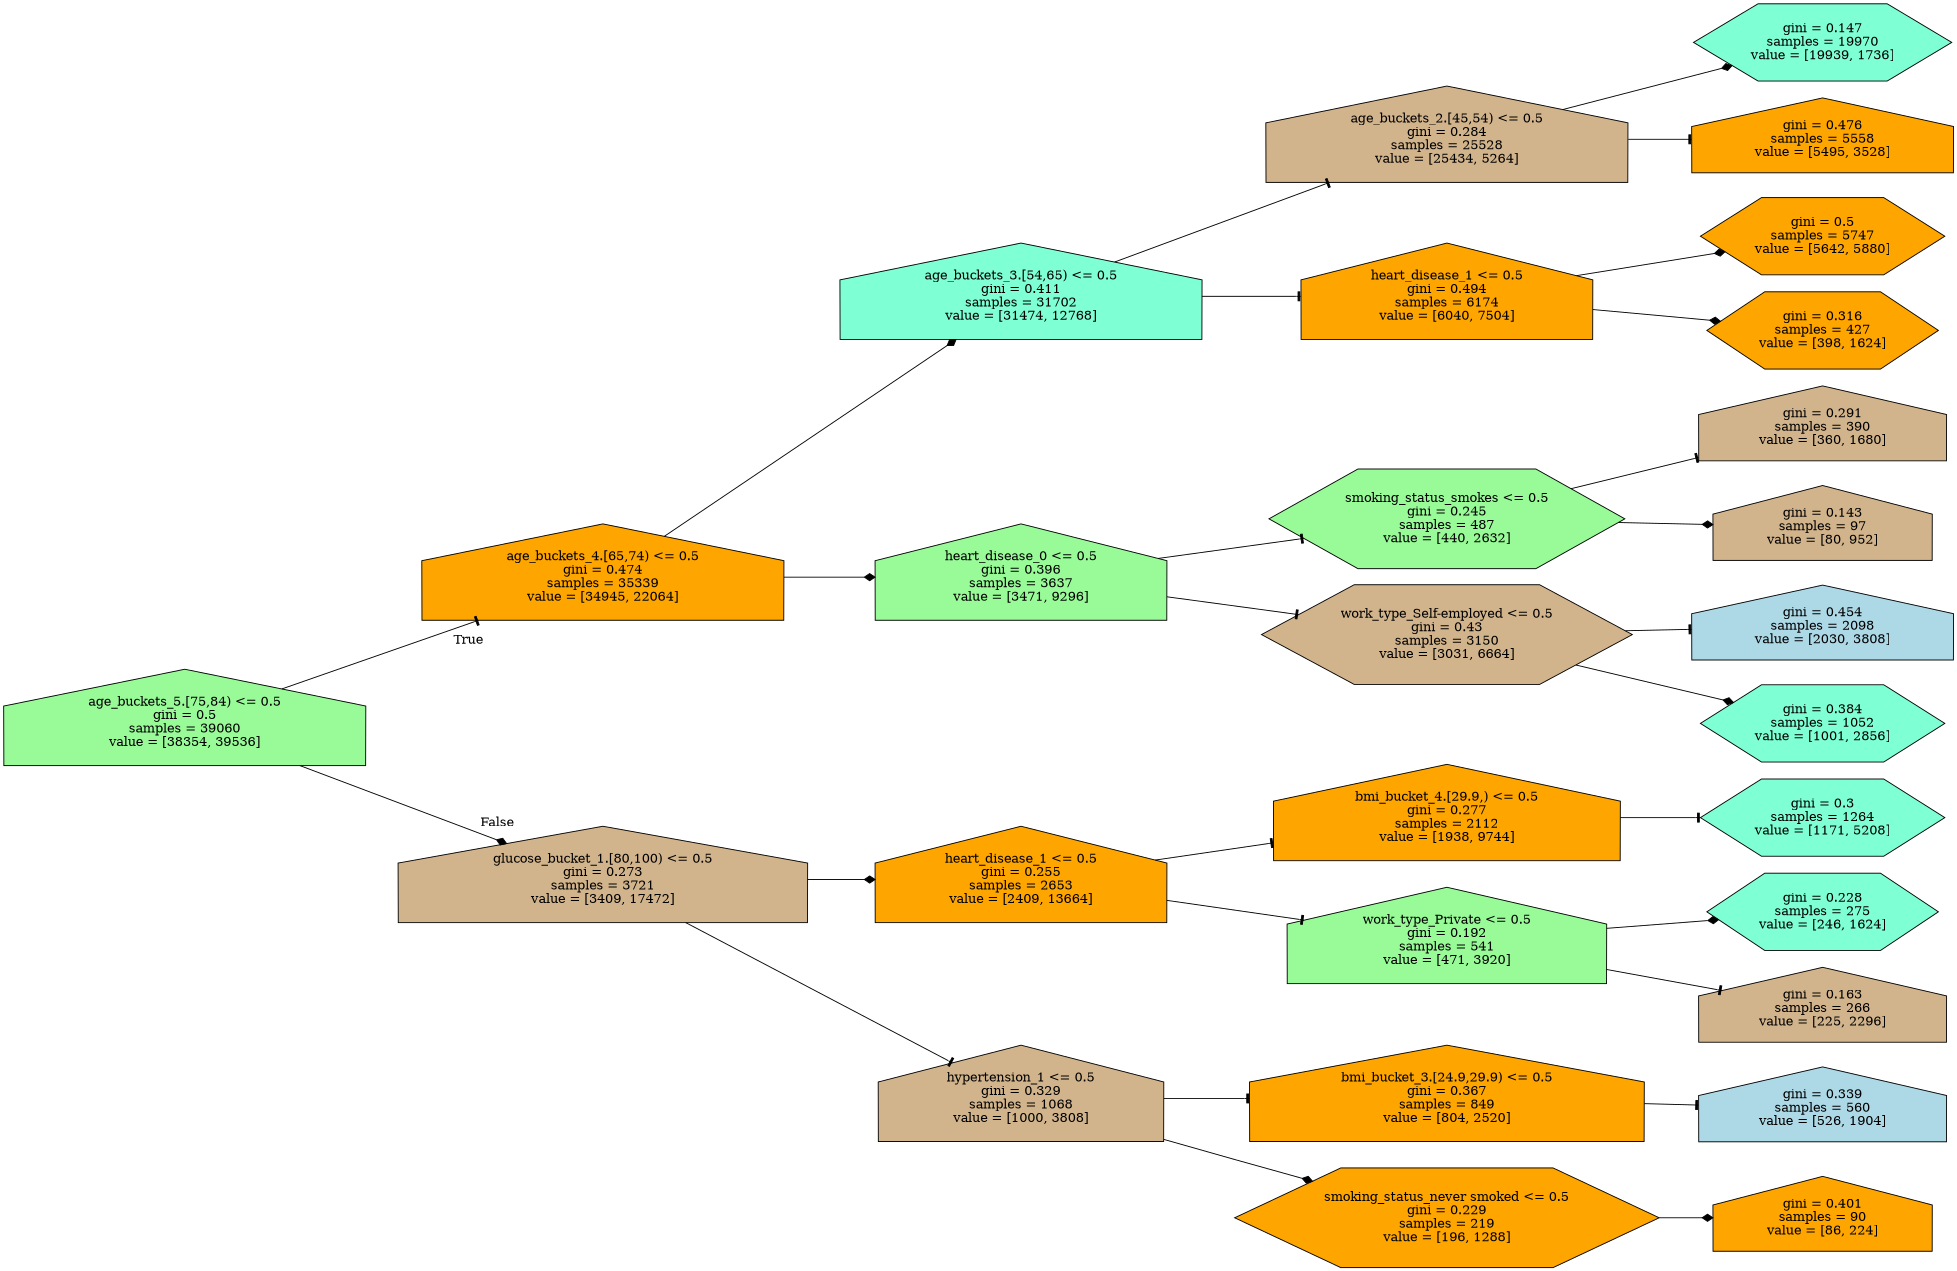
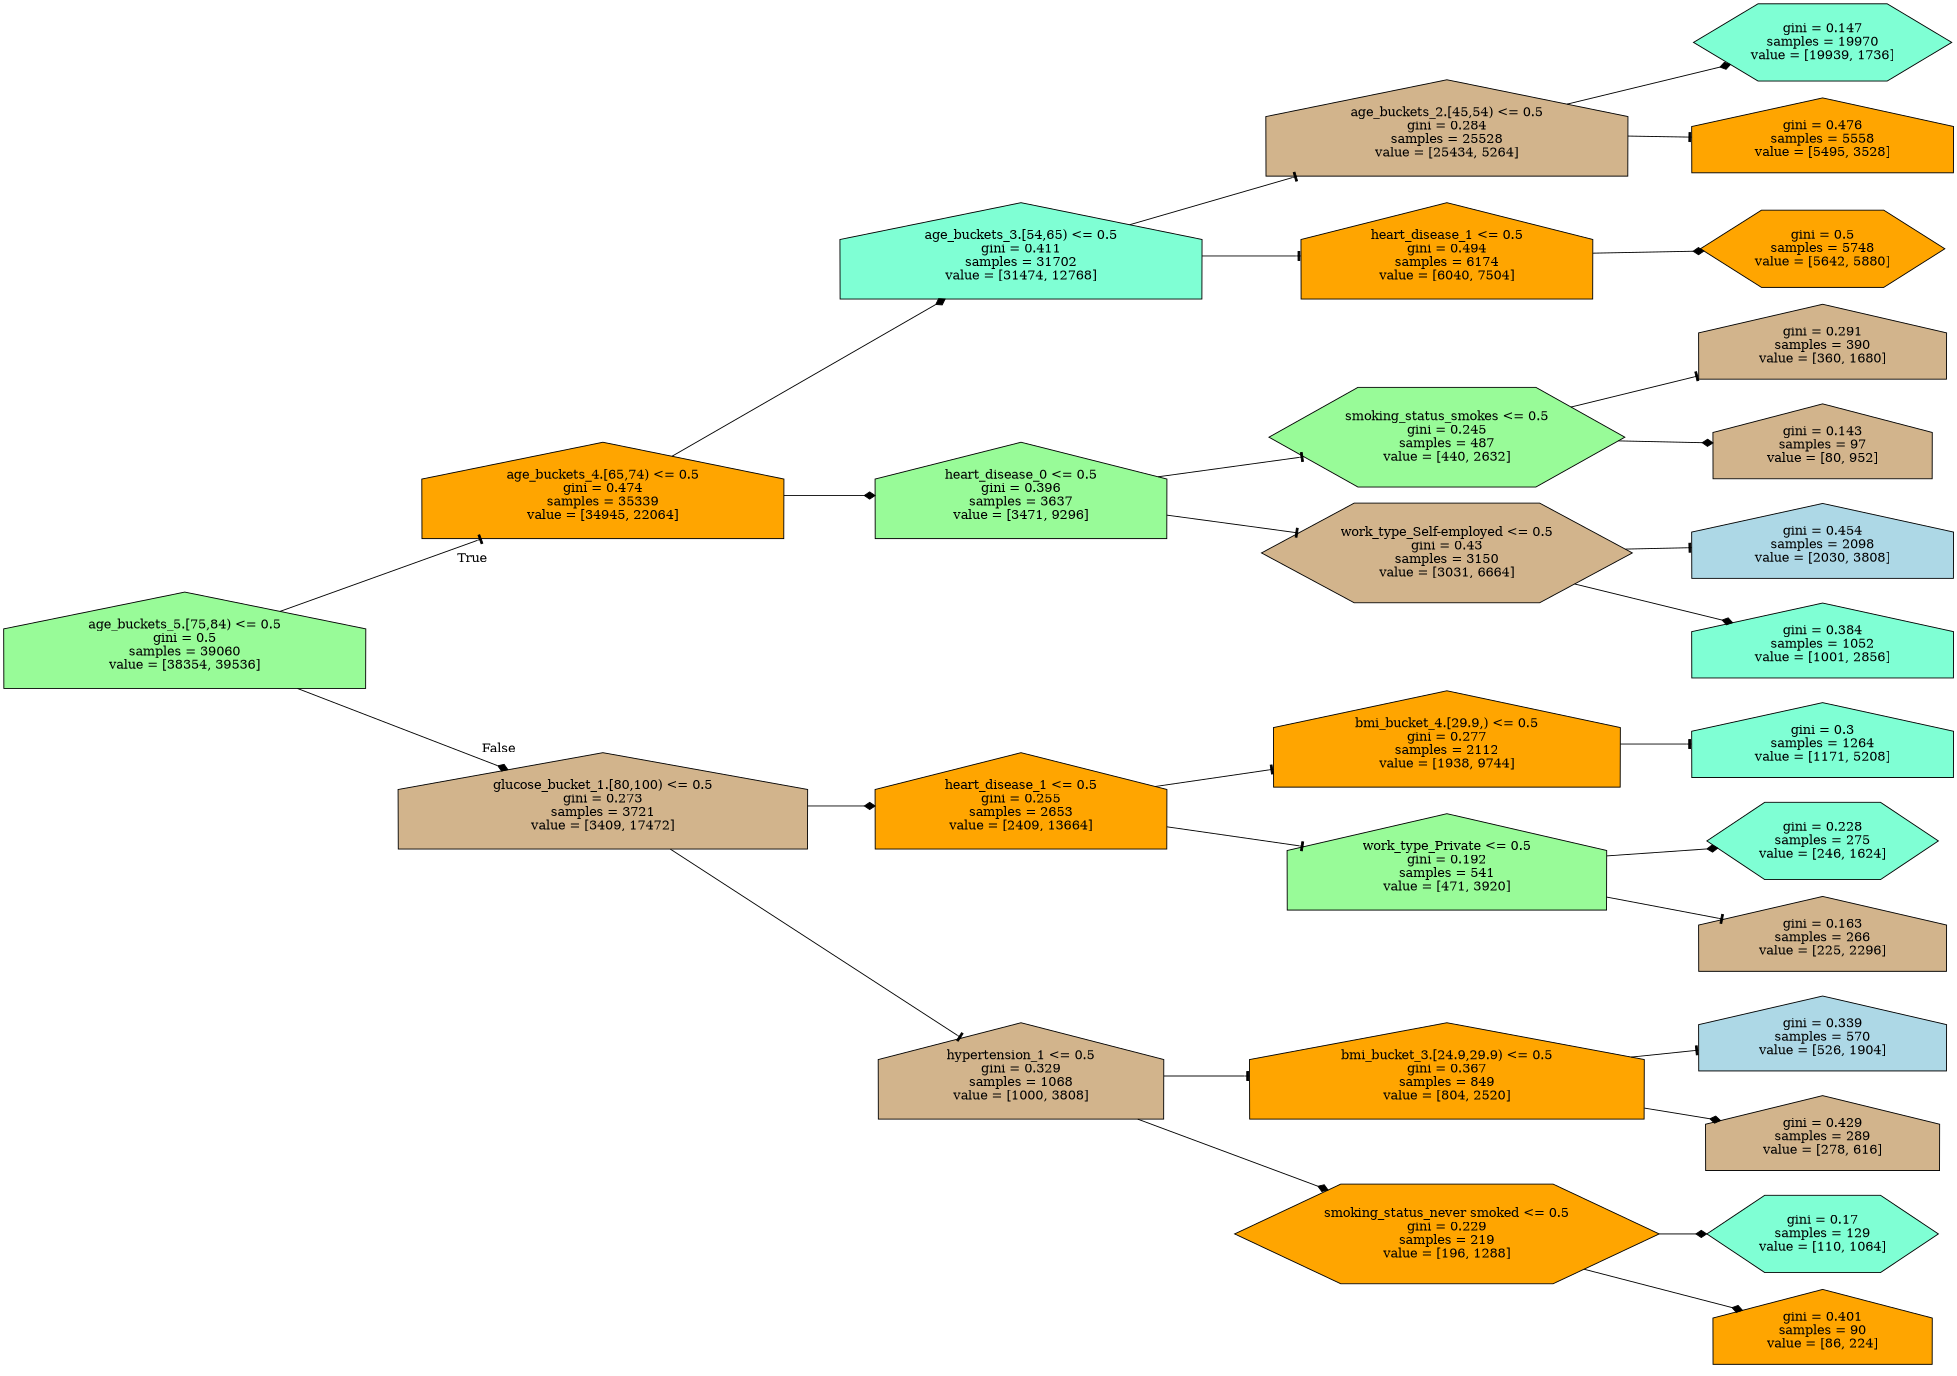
(1823, 236) -> (1823, 249)
(1823, 330) -> none
(1823, 723) -> (1823, 644)
(1823, 818) -> (1823, 744)
(1823, 1108) -> (1823, 1037)
none -> (1823, 1137)
none -> (1823, 1234)
